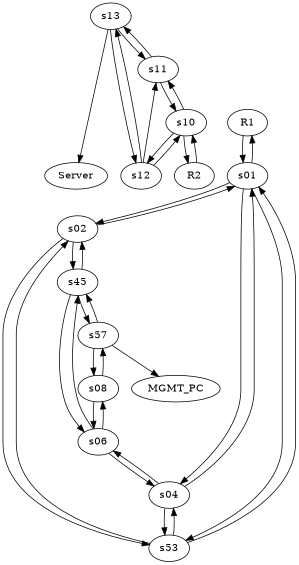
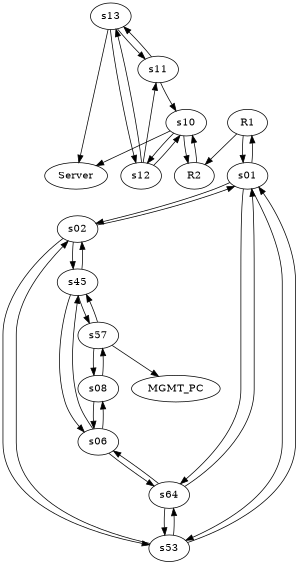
(178, 98) -> (127, 151)
none -> (224, 147)
(169, 495) -> (169, 495)
